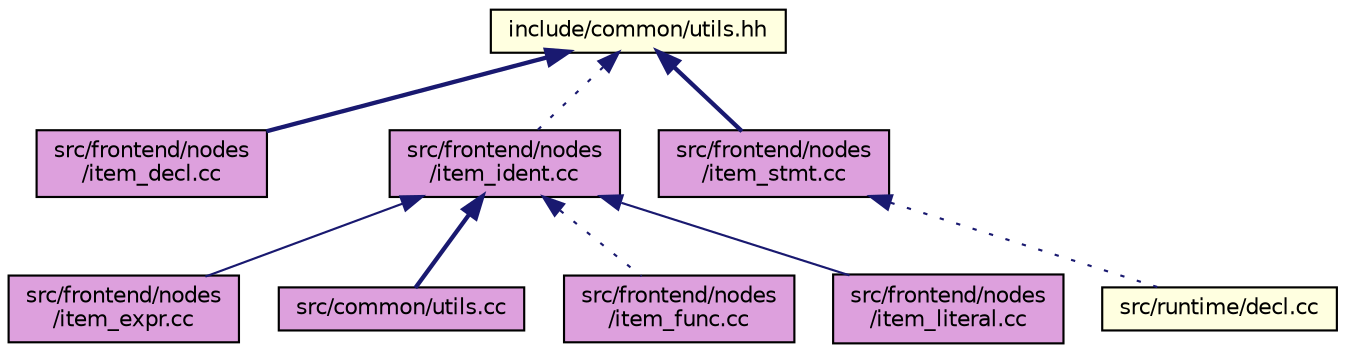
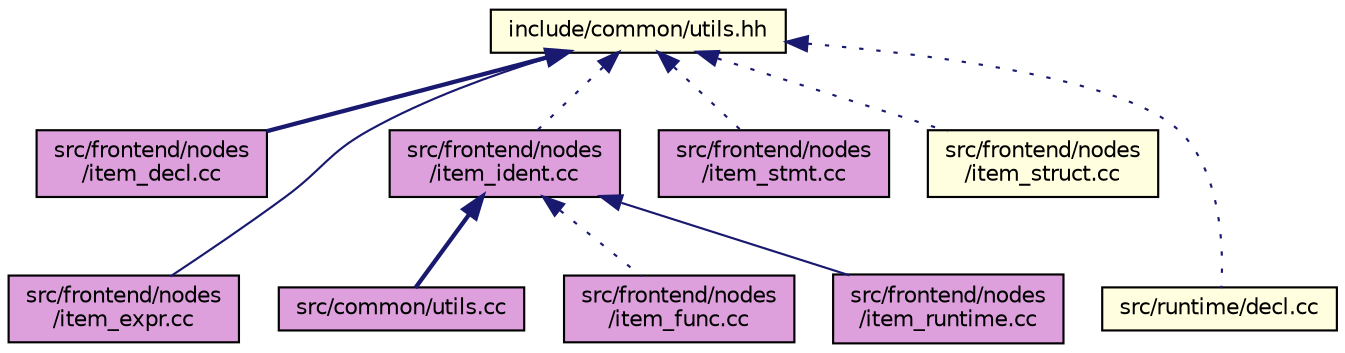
(708, 99) -> (708, 99)
none -> (1043, 164)
(304, 240) -> (346, 145)
(1026, 246) -> (1081, 86)
(948, 309) -> (948, 309)
